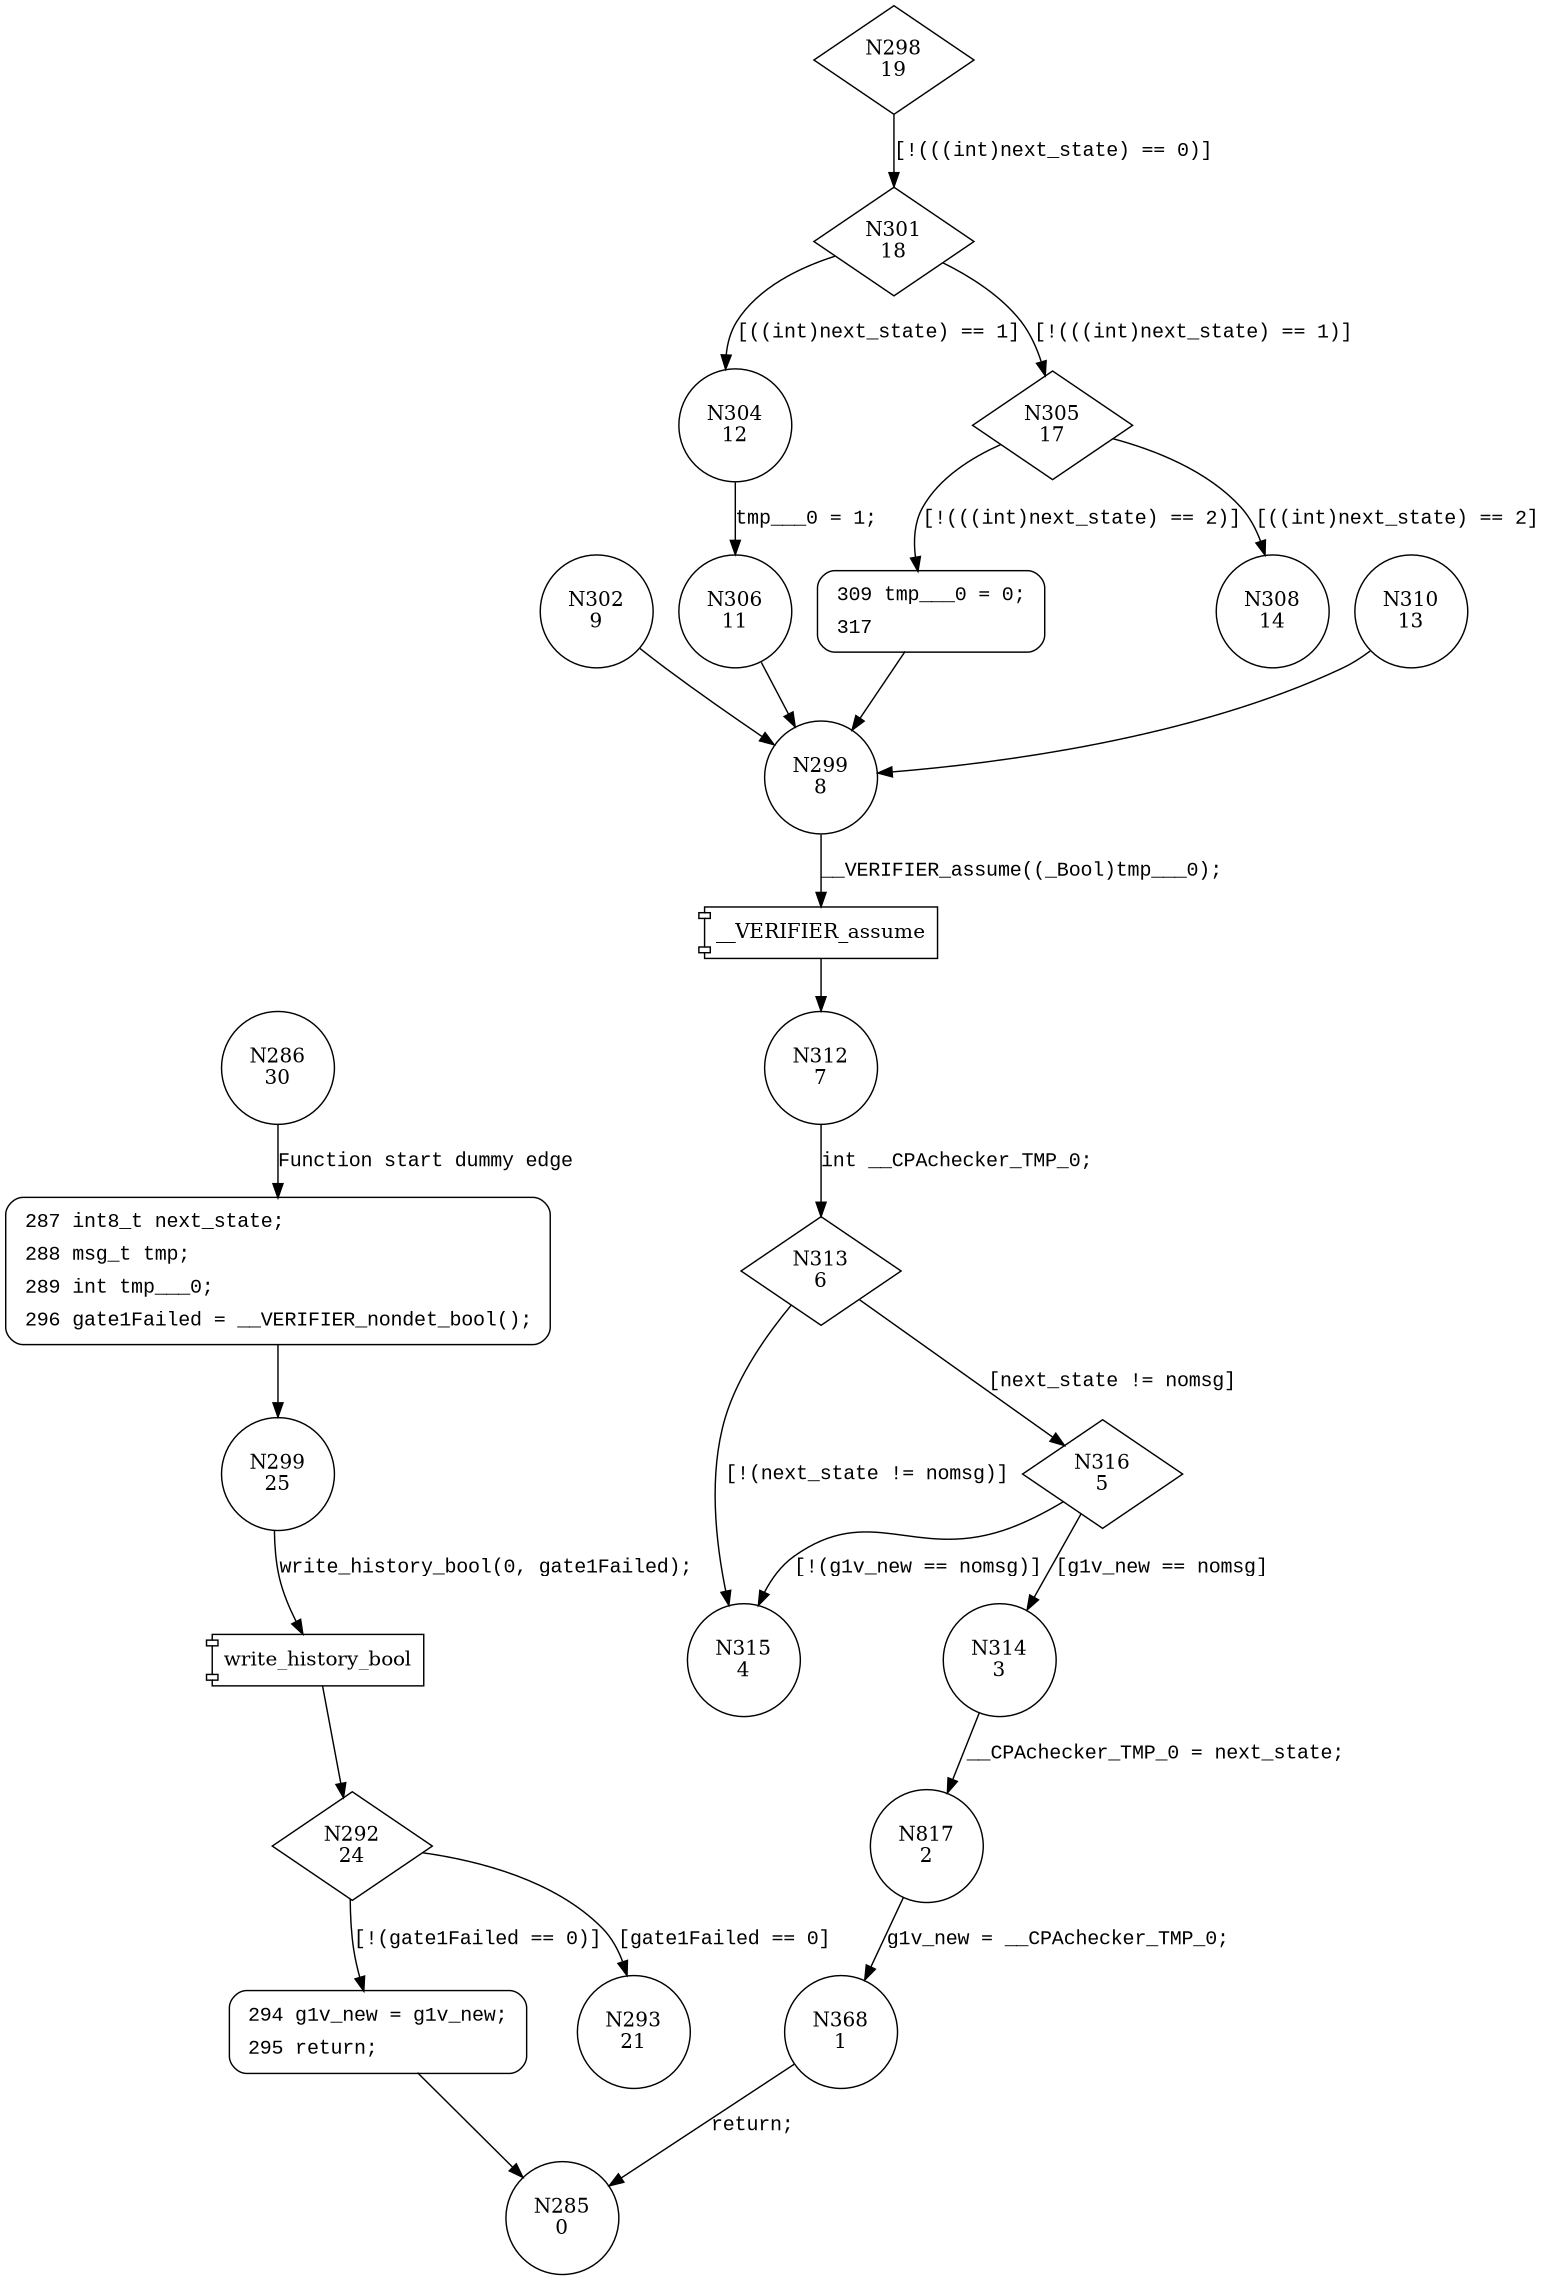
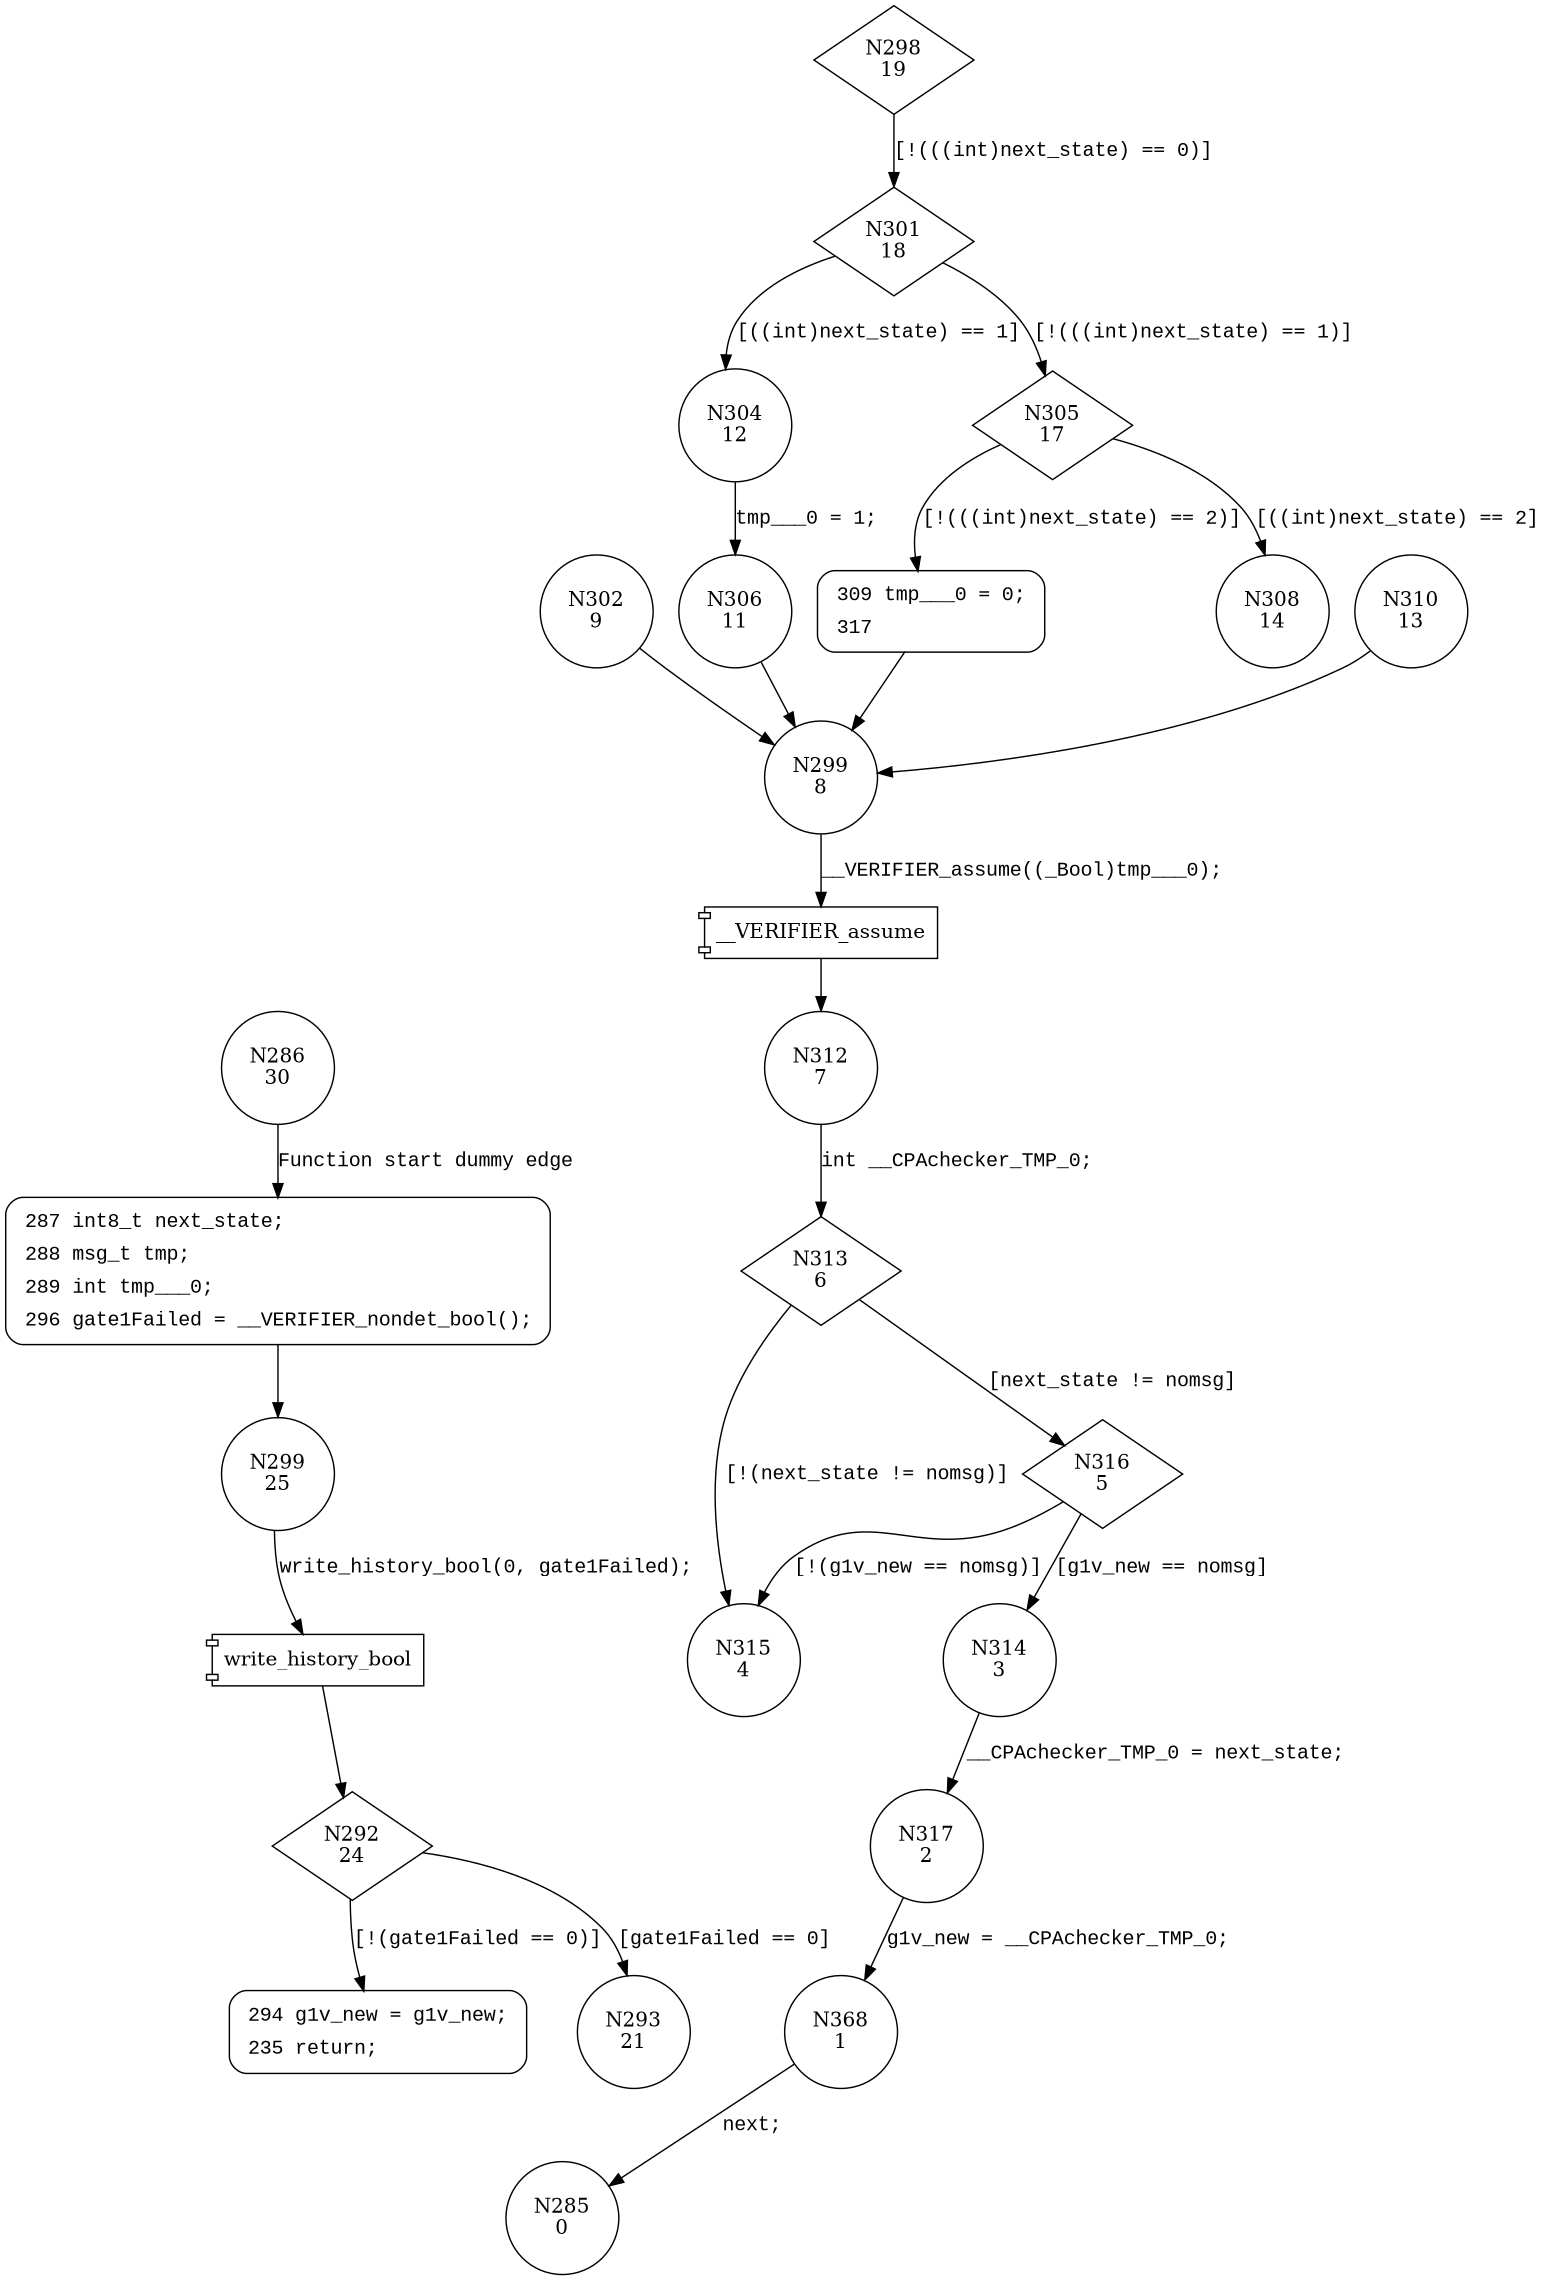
(927, 1846) -> (927, 1846)
(266, 2048) -> (266, 2048)
(465, 2120) -> none
(752, 2125) -> (752, 2125)
